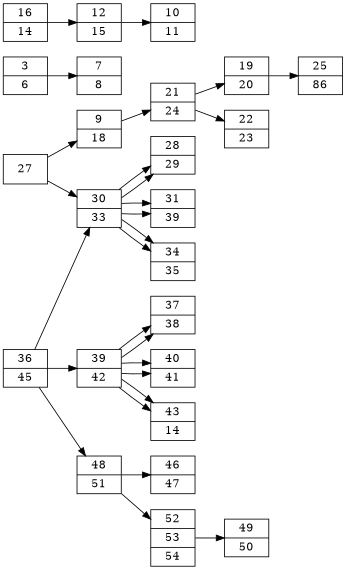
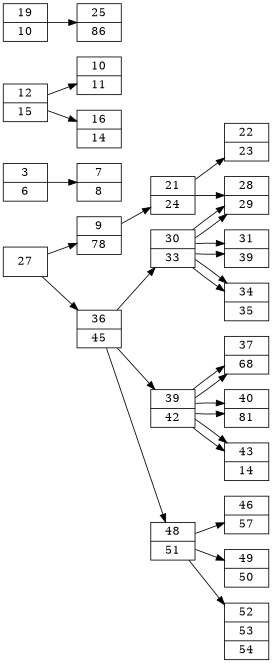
(58, 23) -> (59, 115)
(247, 85) -> (25, 32)
(206, 90) -> (206, 195)
(99, 138) -> (99, 245)
(59, 187) -> (57, 291)
(173, 324) -> (247, 364)
(173, 377) -> (247, 418)
(173, 484) -> (247, 524)
(206, 538) -> (206, 553)
